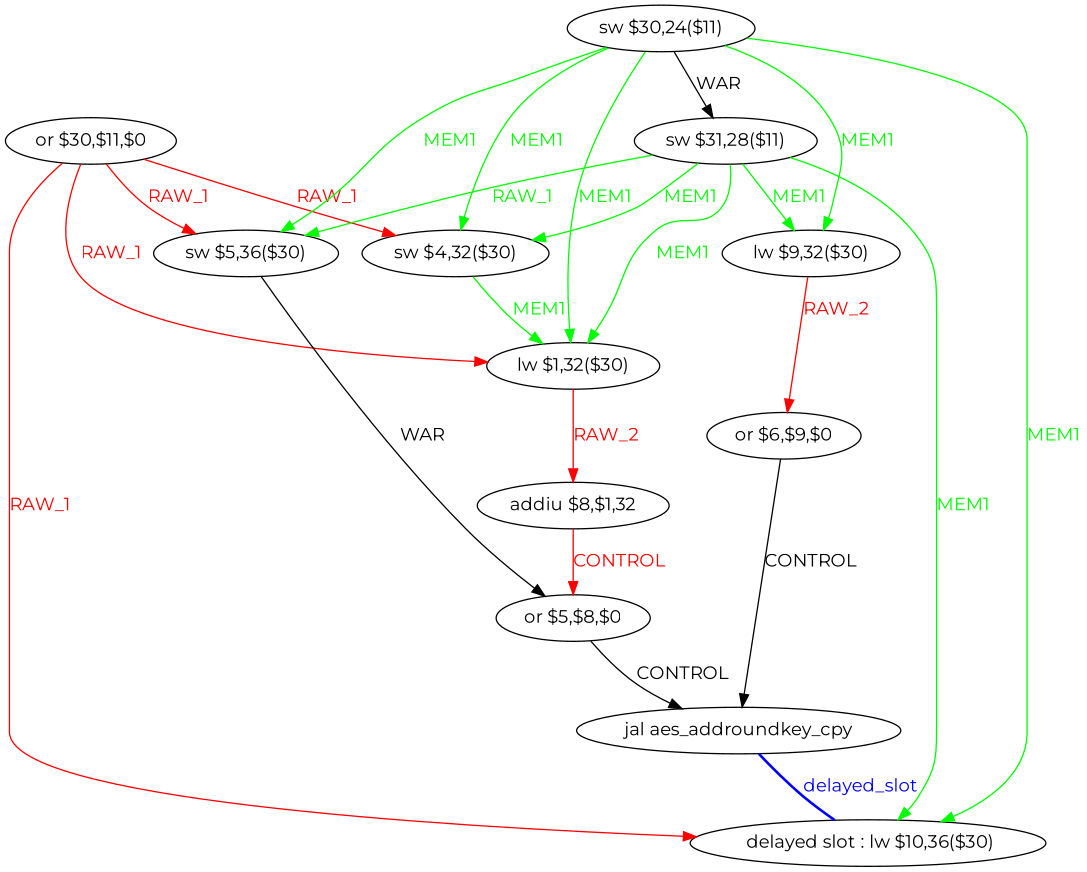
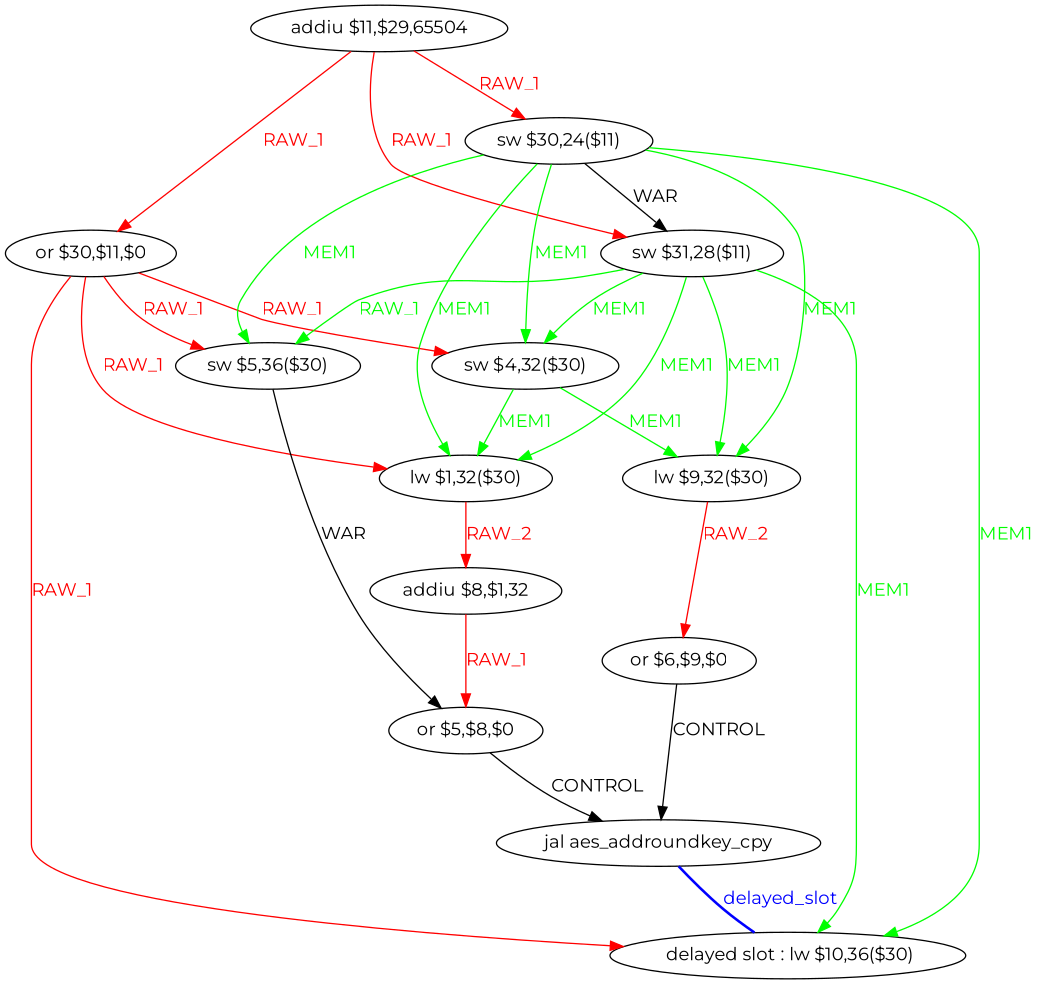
none -> (379, 28)
none -> (613, 419)
(620, 562) -> (497, 661)
